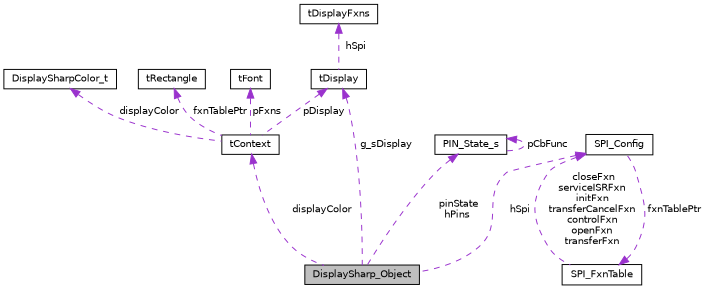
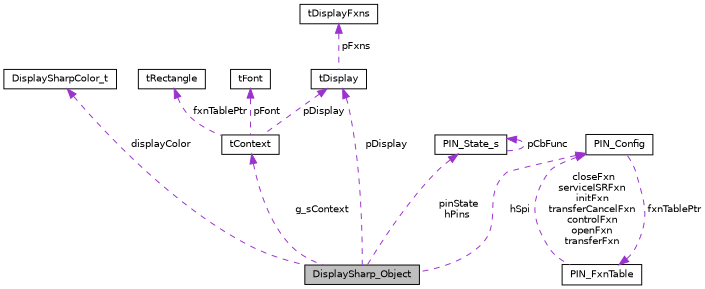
(355, 47) -> (355, 47)
(266, 112) -> (266, 112)
(147, 127) -> (179, 199)
(385, 145) -> (385, 145)
(619, 145) -> (619, 145)
(320, 210) -> (320, 210)
(602, 275) -> (602, 275)
